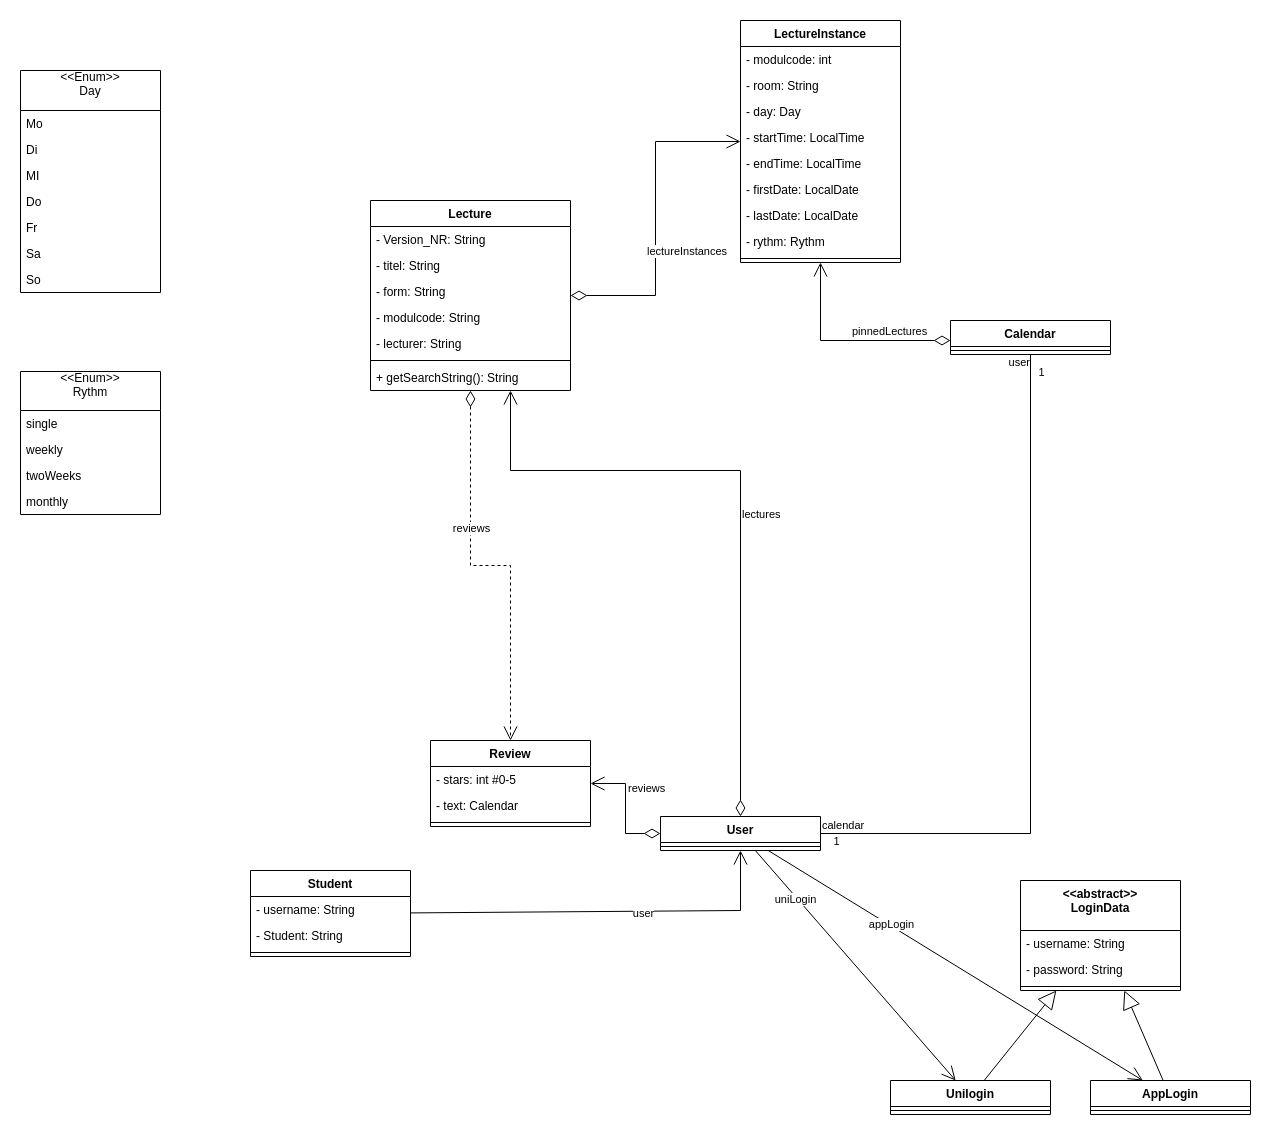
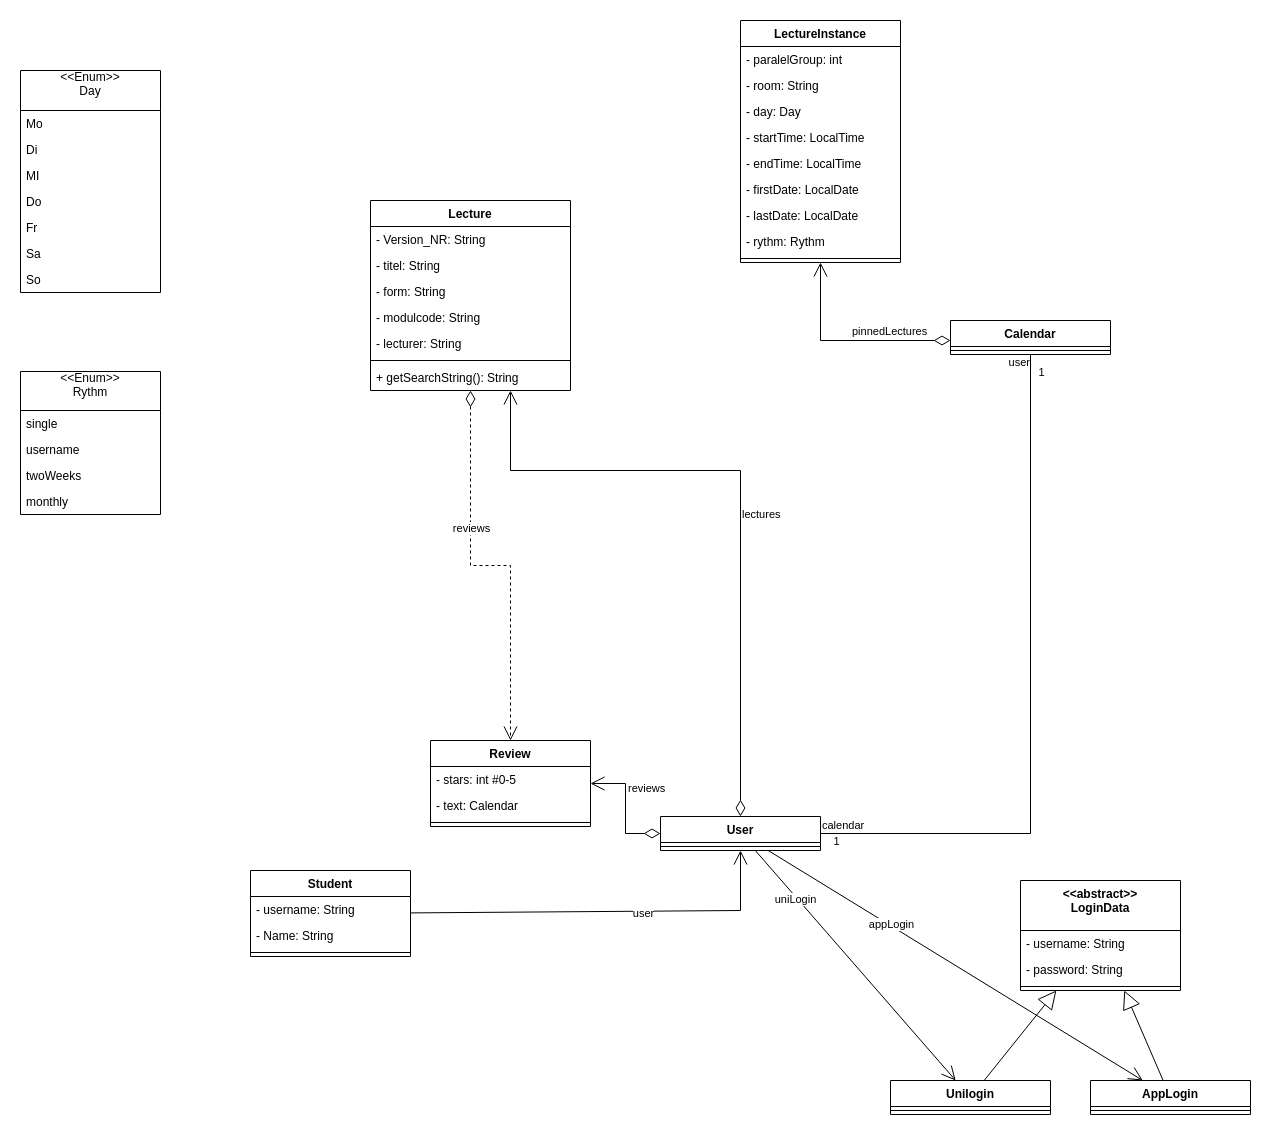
(792, 60) -> (800, 60)
(656, 213) -> none
(45, 450) -> (53, 450)
(307, 936) -> (297, 936)
